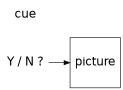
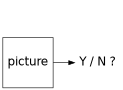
(25, 15) -> none
(56, 63) -> (61, 63)
